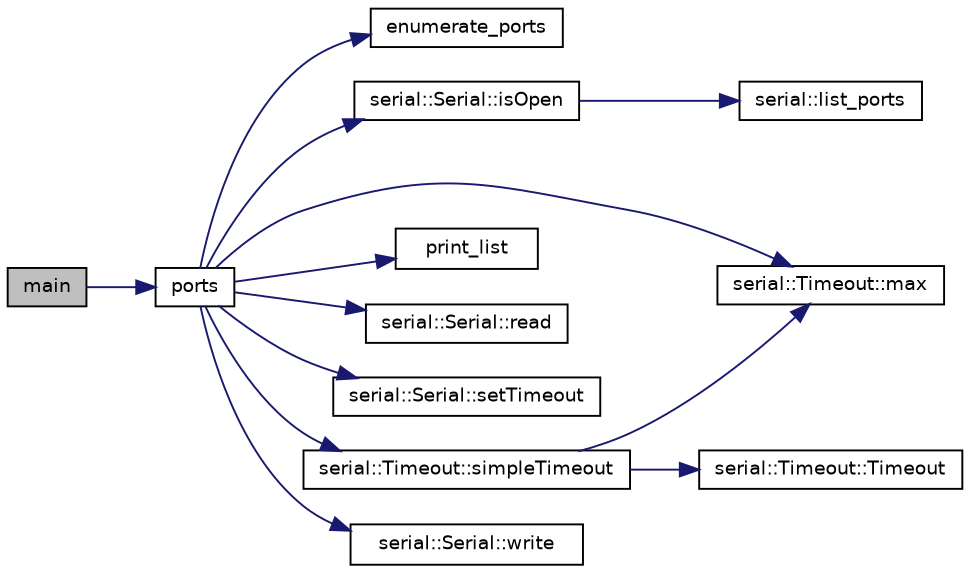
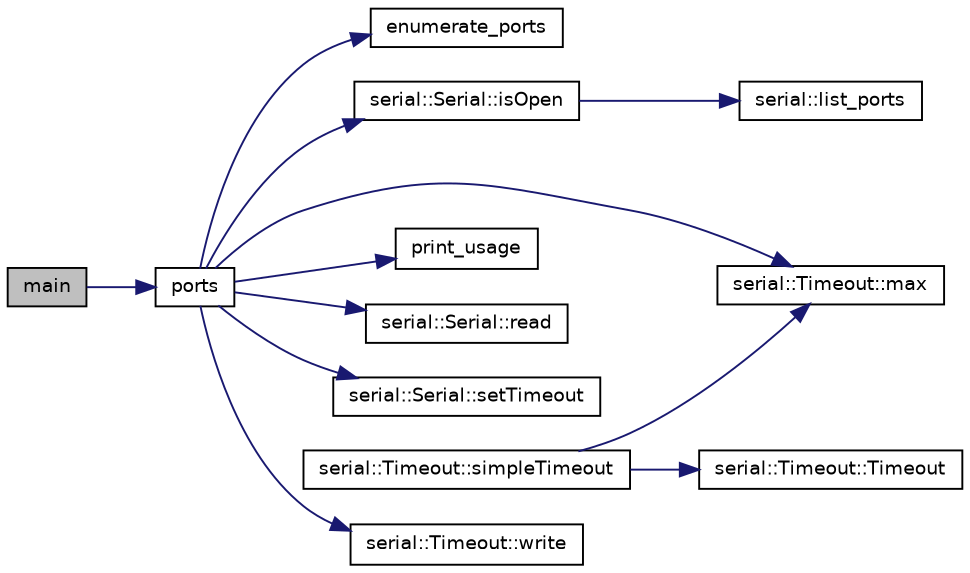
(467, 249) -> (467, 249)
(253, 384) -> none
(467, 545) -> (467, 545)
